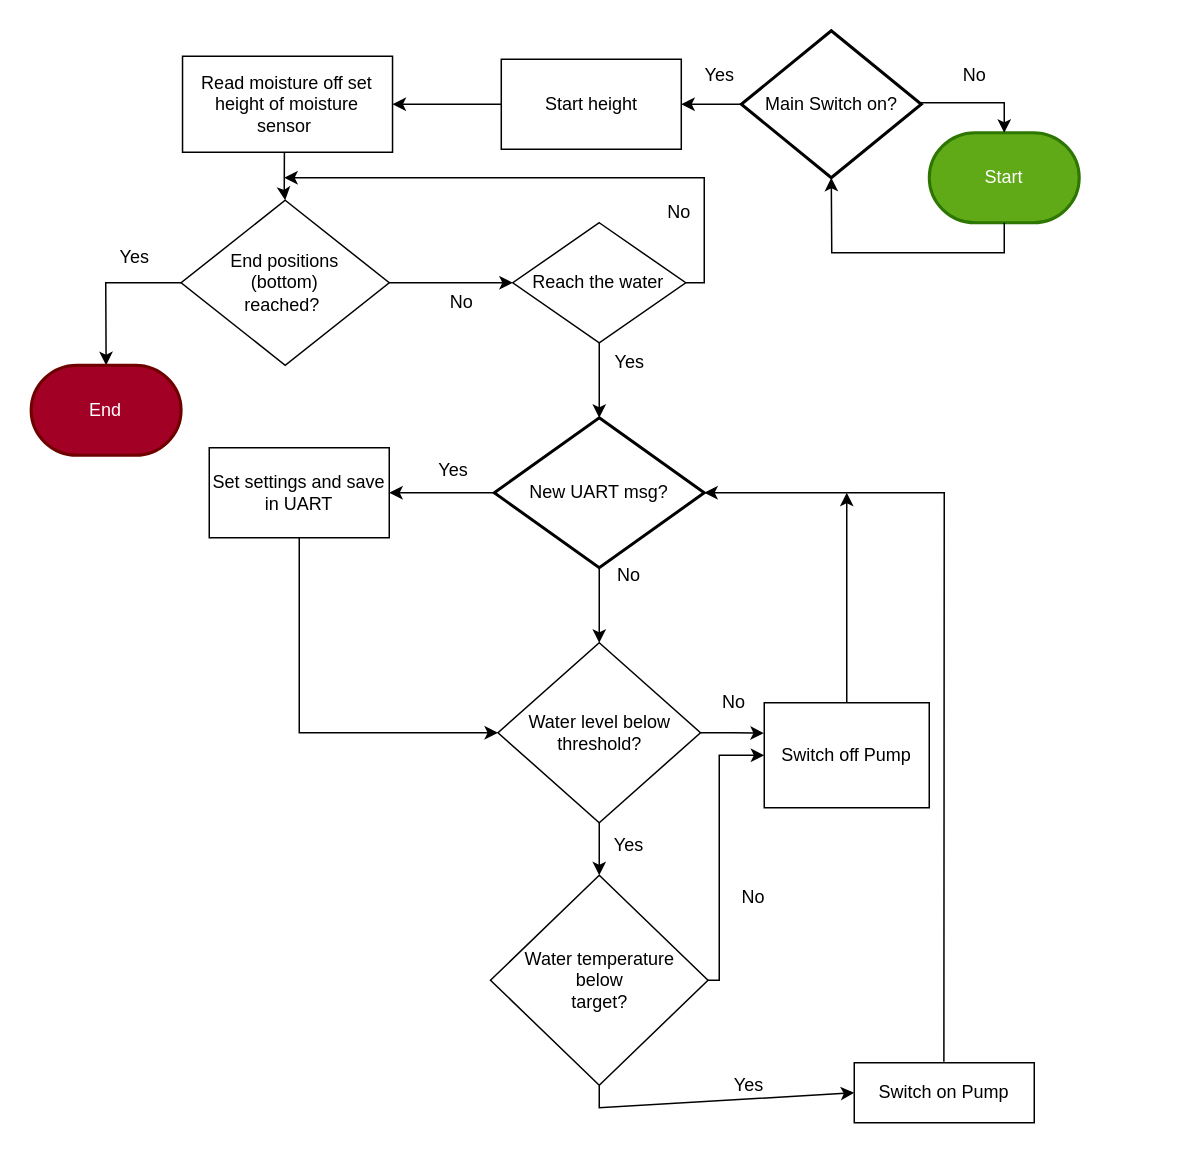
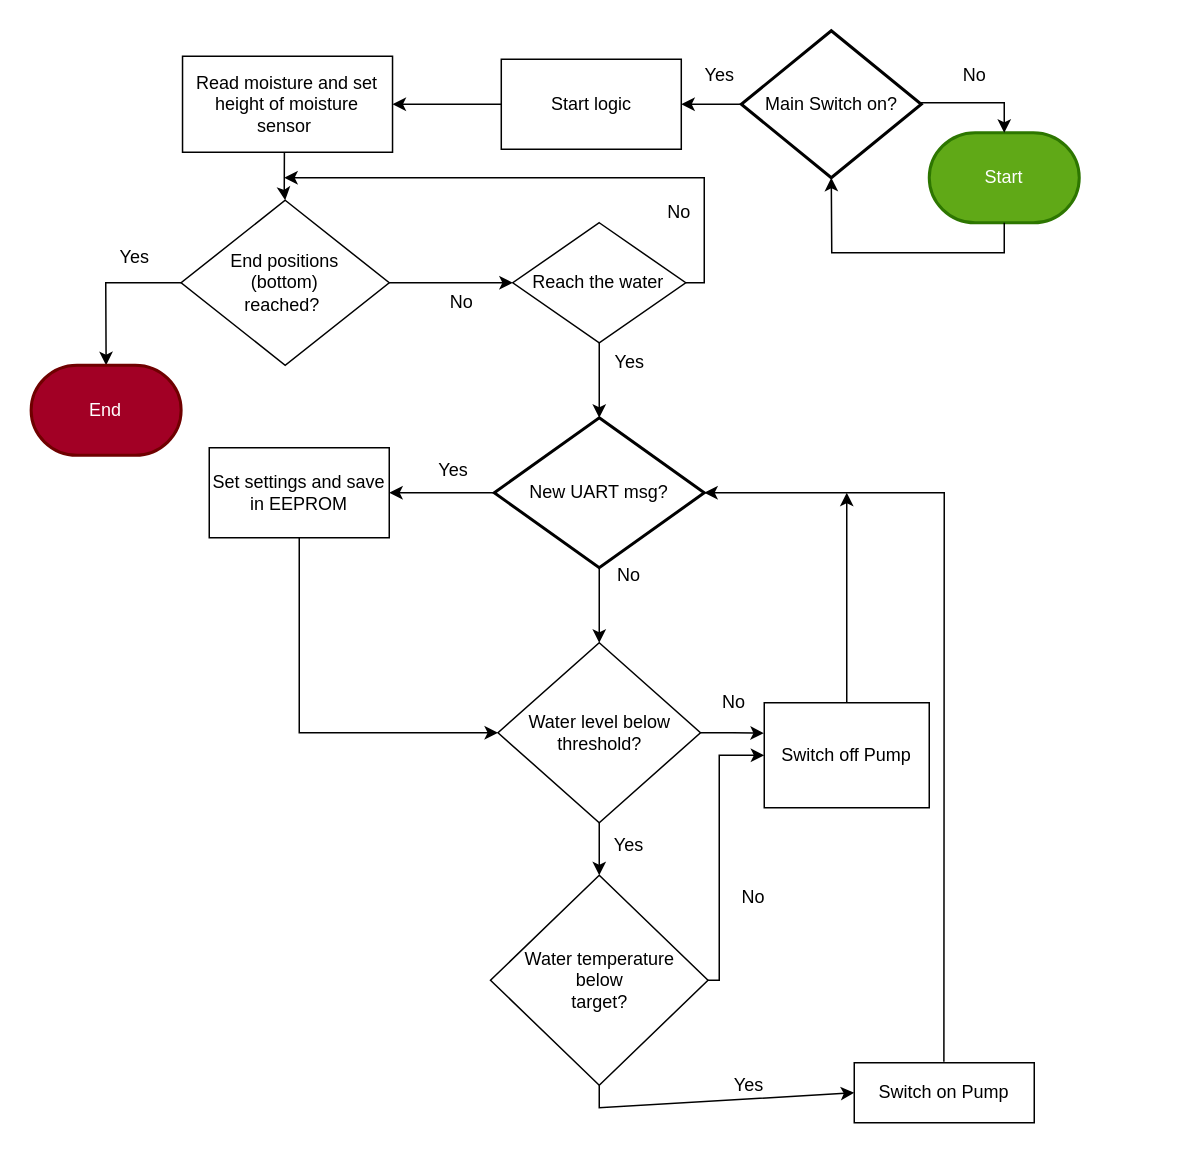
(287, 104) -> (287, 104)
(592, 104) -> (592, 104)
(299, 493) -> (299, 493)
